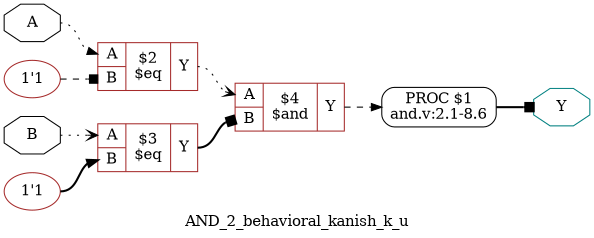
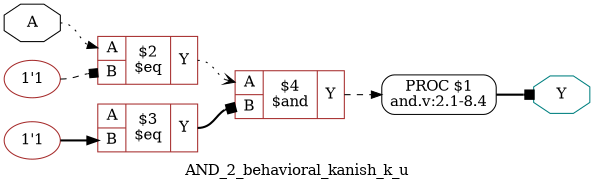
(439, 107) -> (439, 95)
(32, 135) -> none
